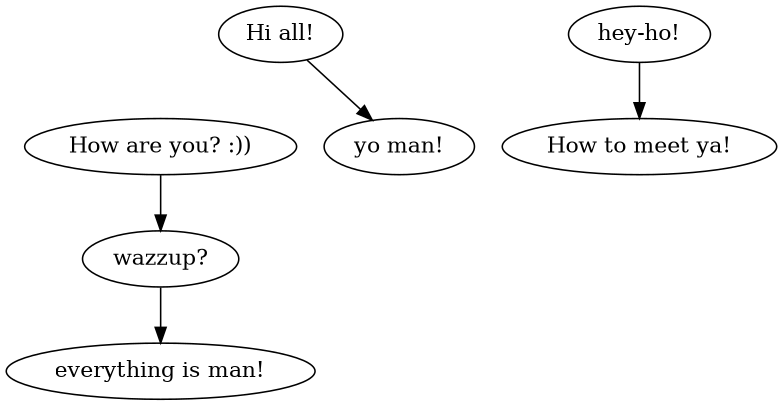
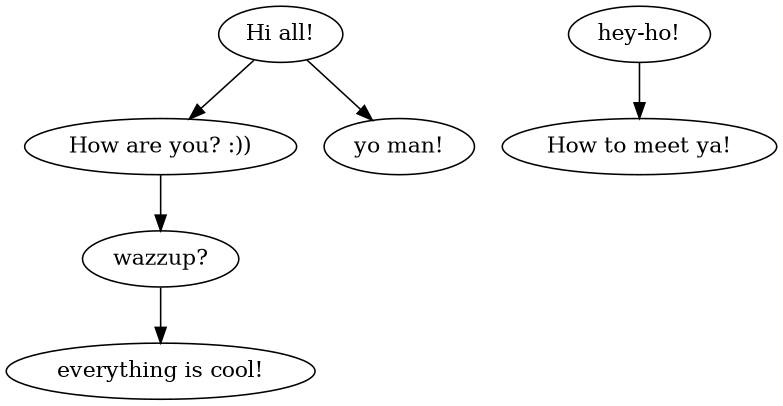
none -> (228, 84)
(161, 371) -> (161, 371)
